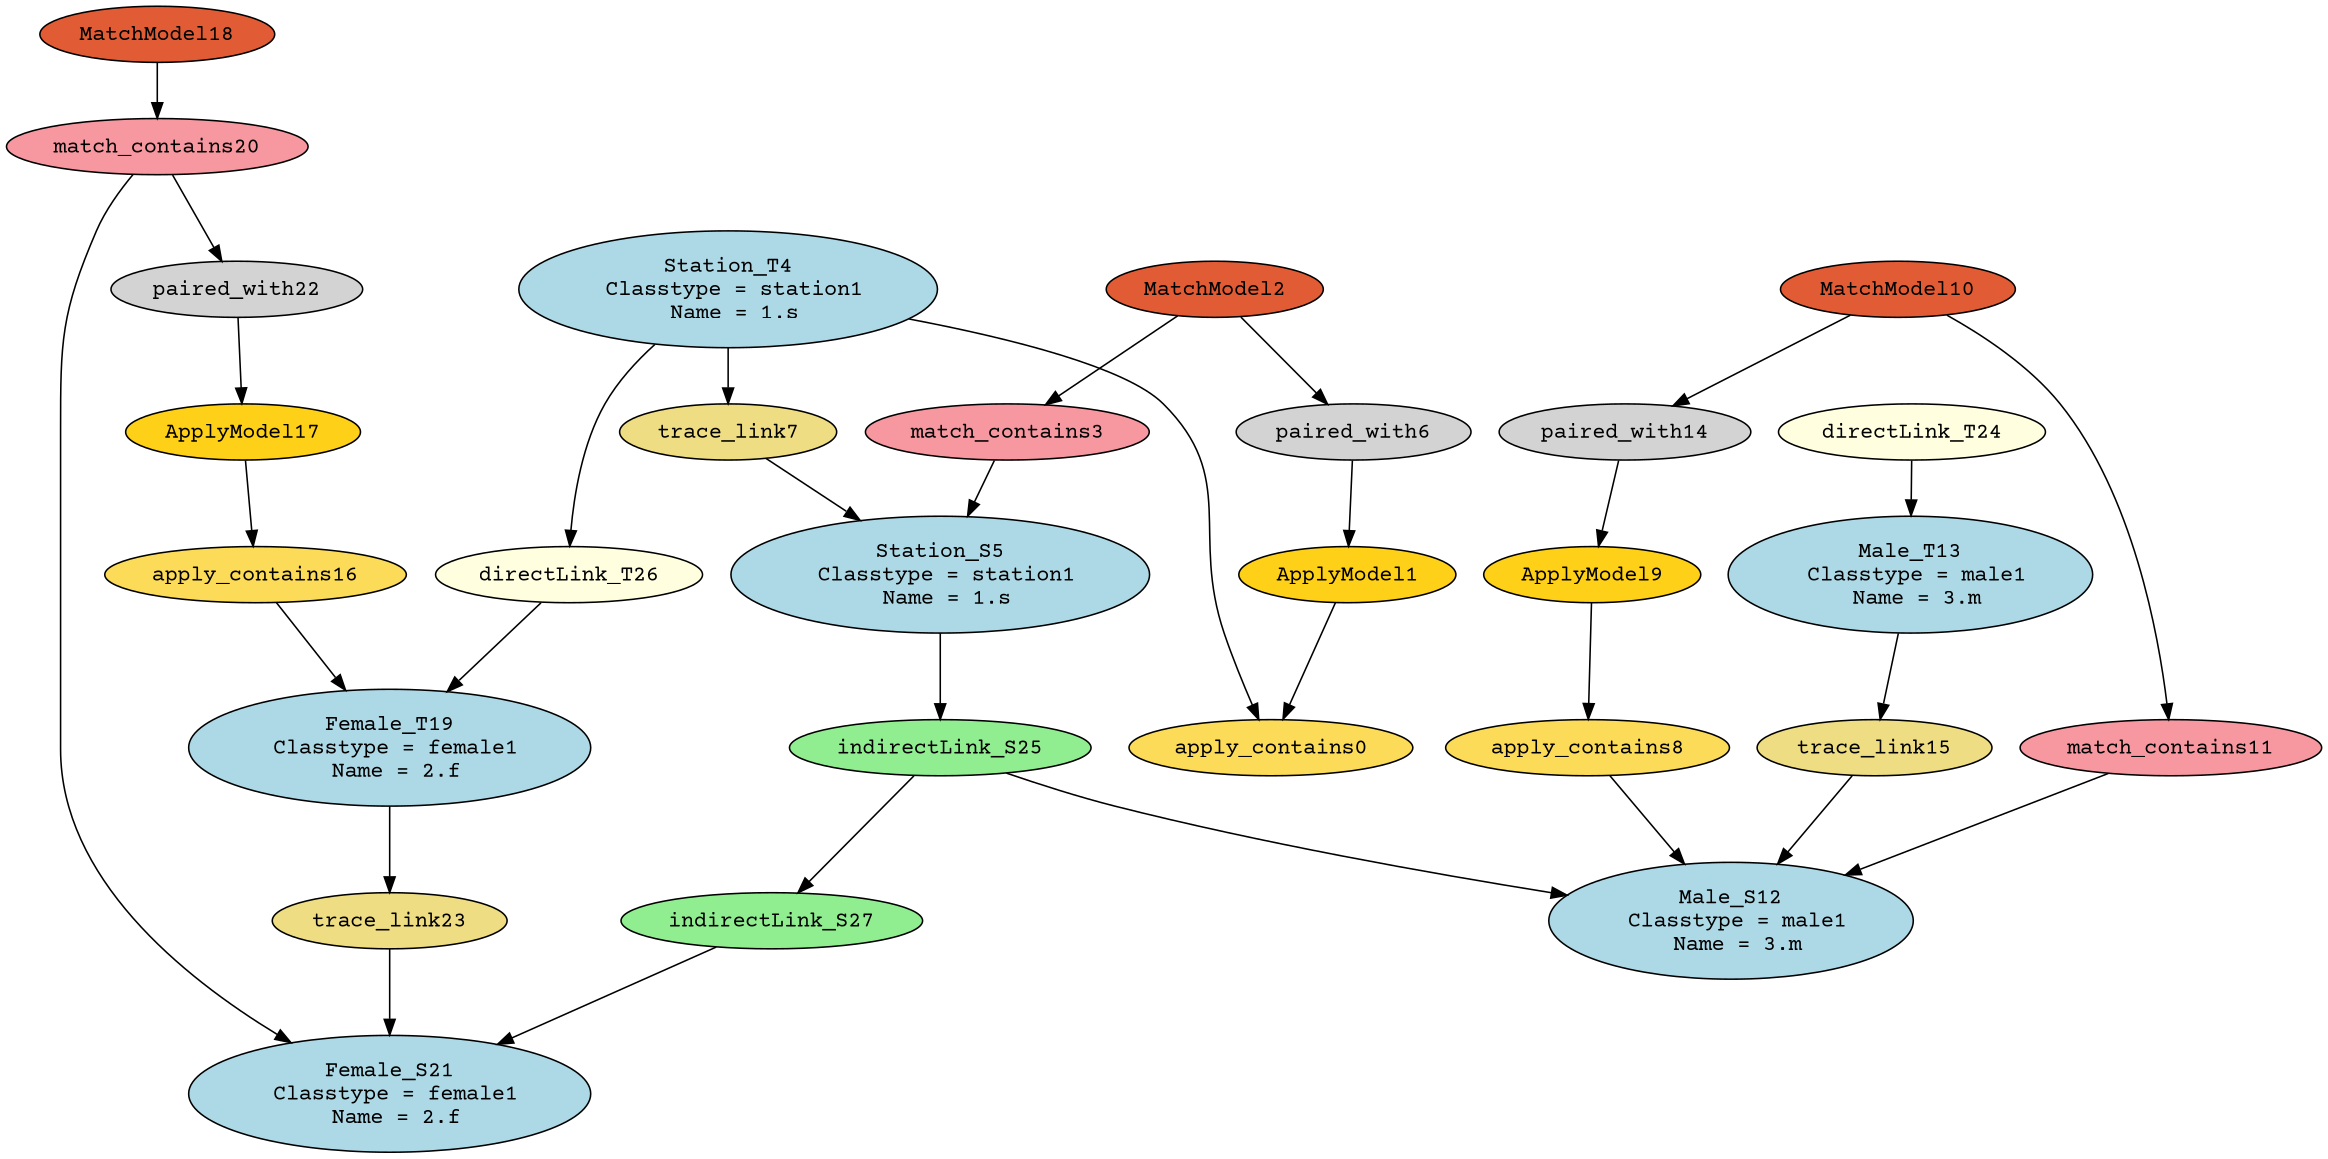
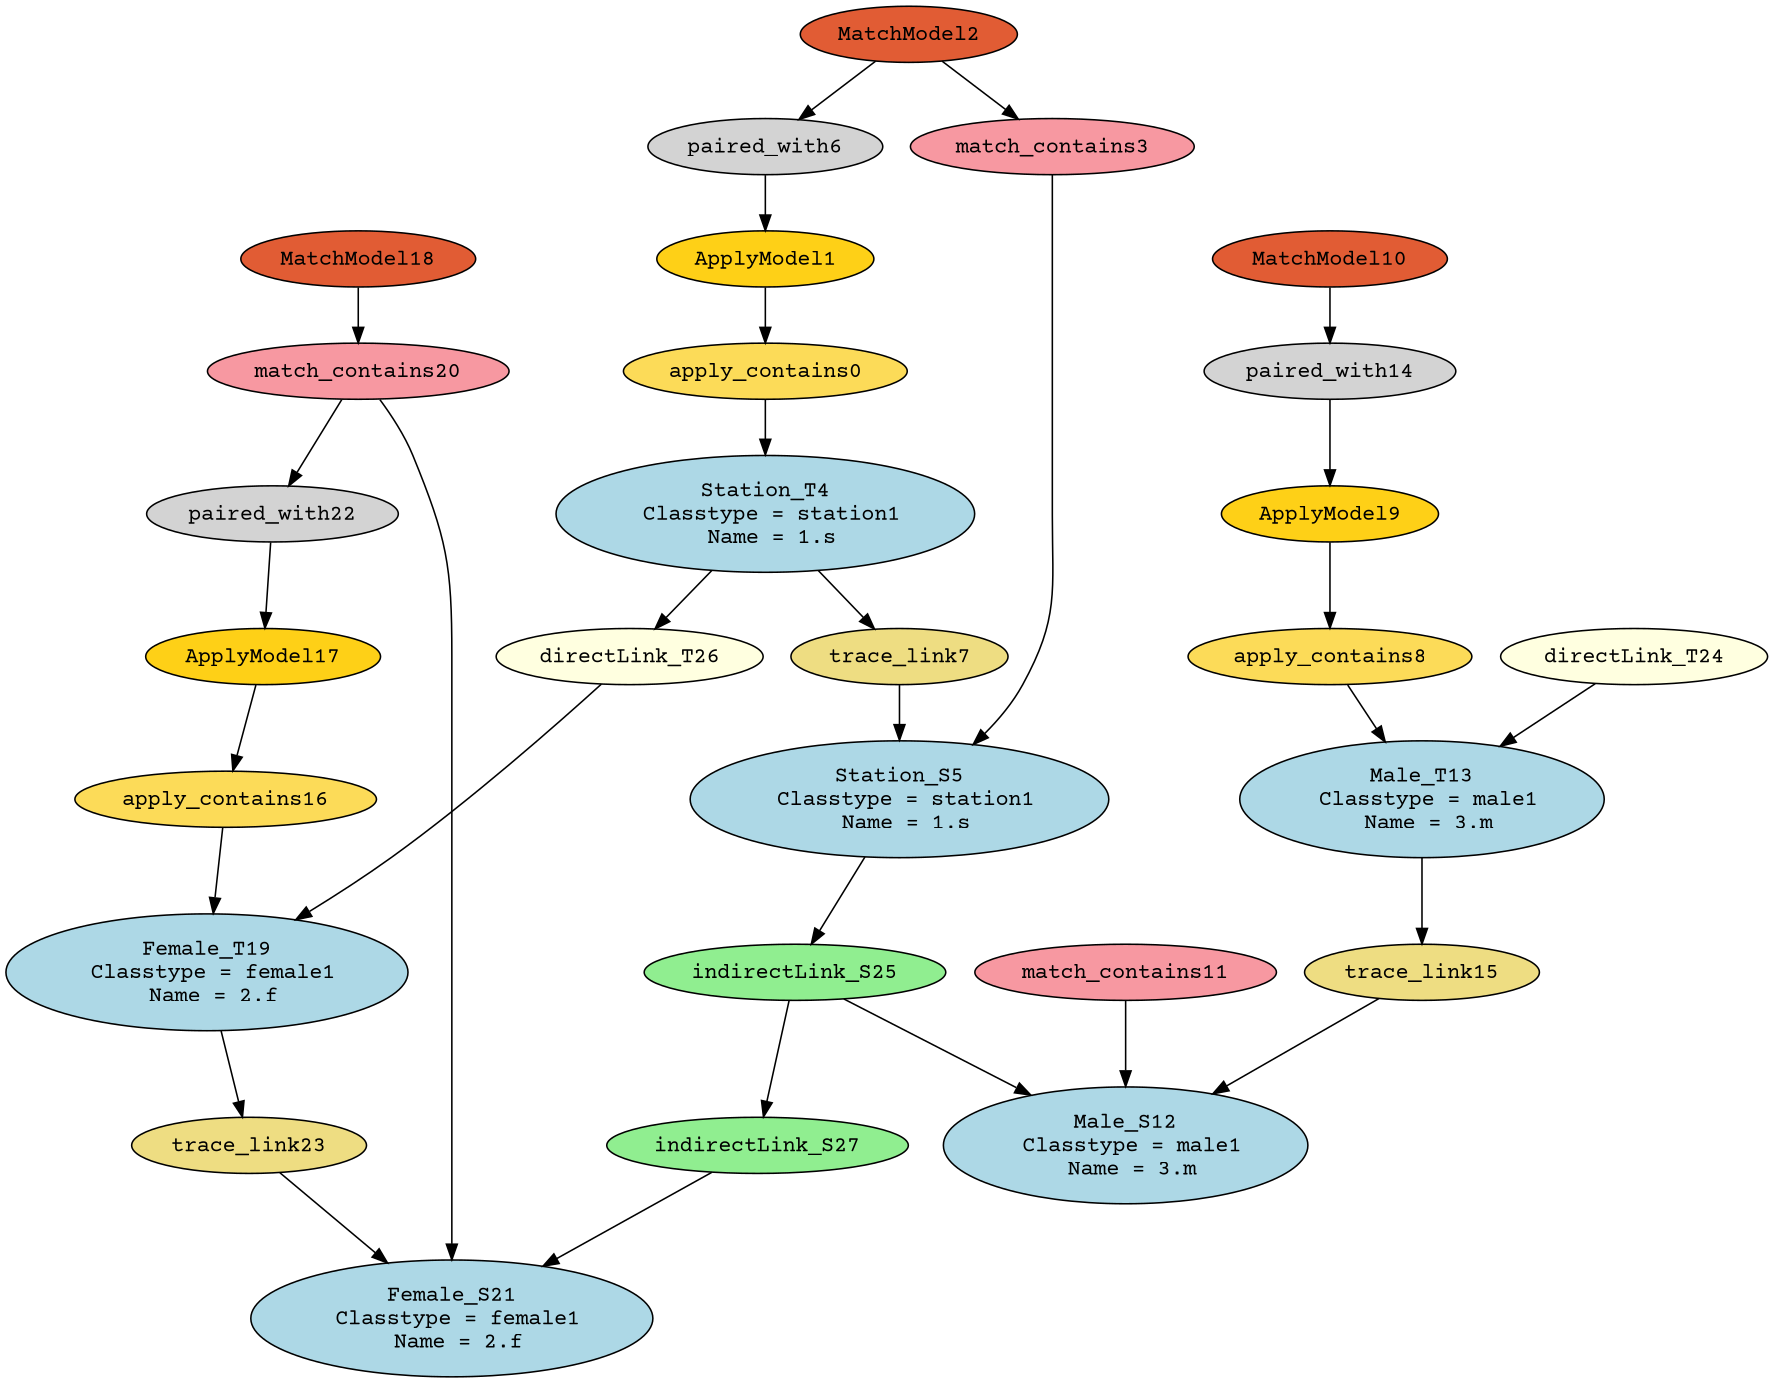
(1180, 423) -> (765, 419)
(2106, 479) -> none
(1642, 814) -> (1362, 707)
